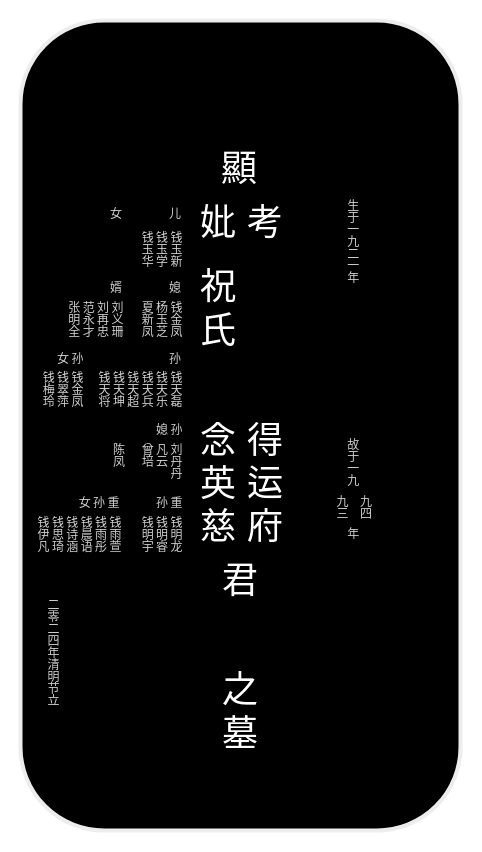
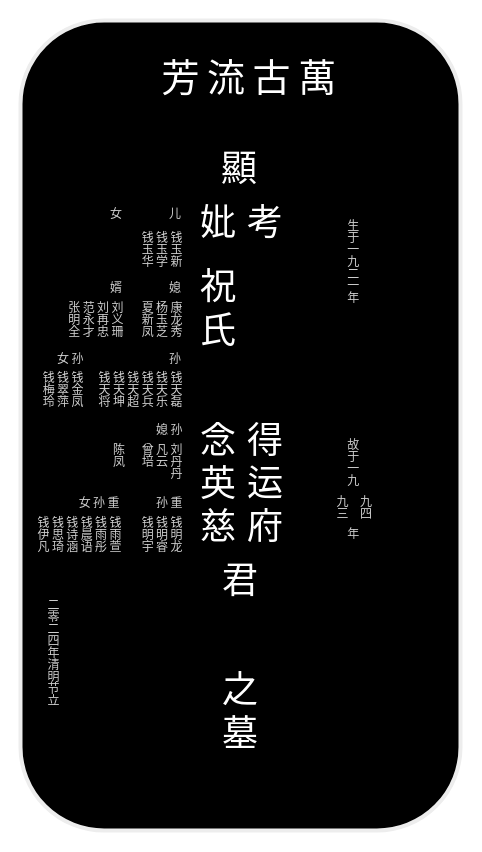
none -> (244, 78)
(352, 240) -> (352, 260)
(200, 323) -> (200, 323)
